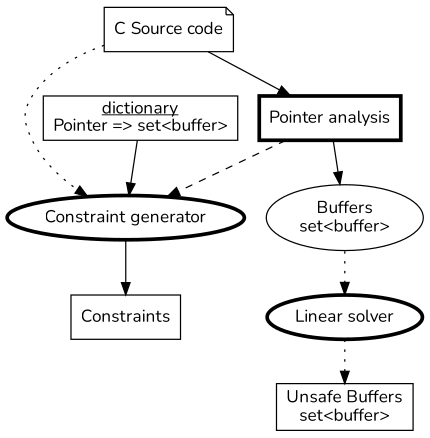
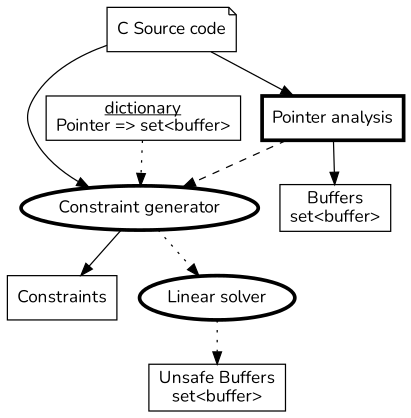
(27, 107) -> (31, 104)
(134, 162) -> (142, 157)
(345, 218) -> (335, 208)
(345, 267) -> (174, 248)
